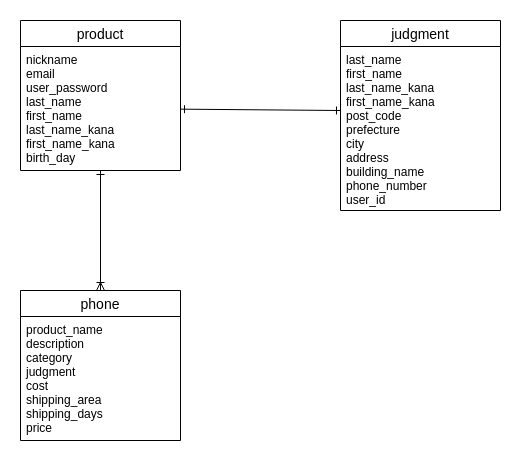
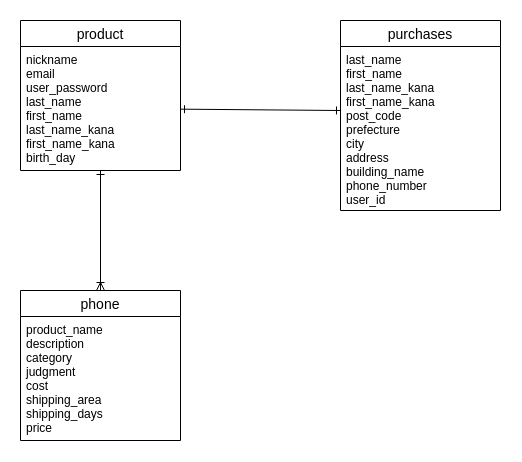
(420, 34) -> (420, 34)
